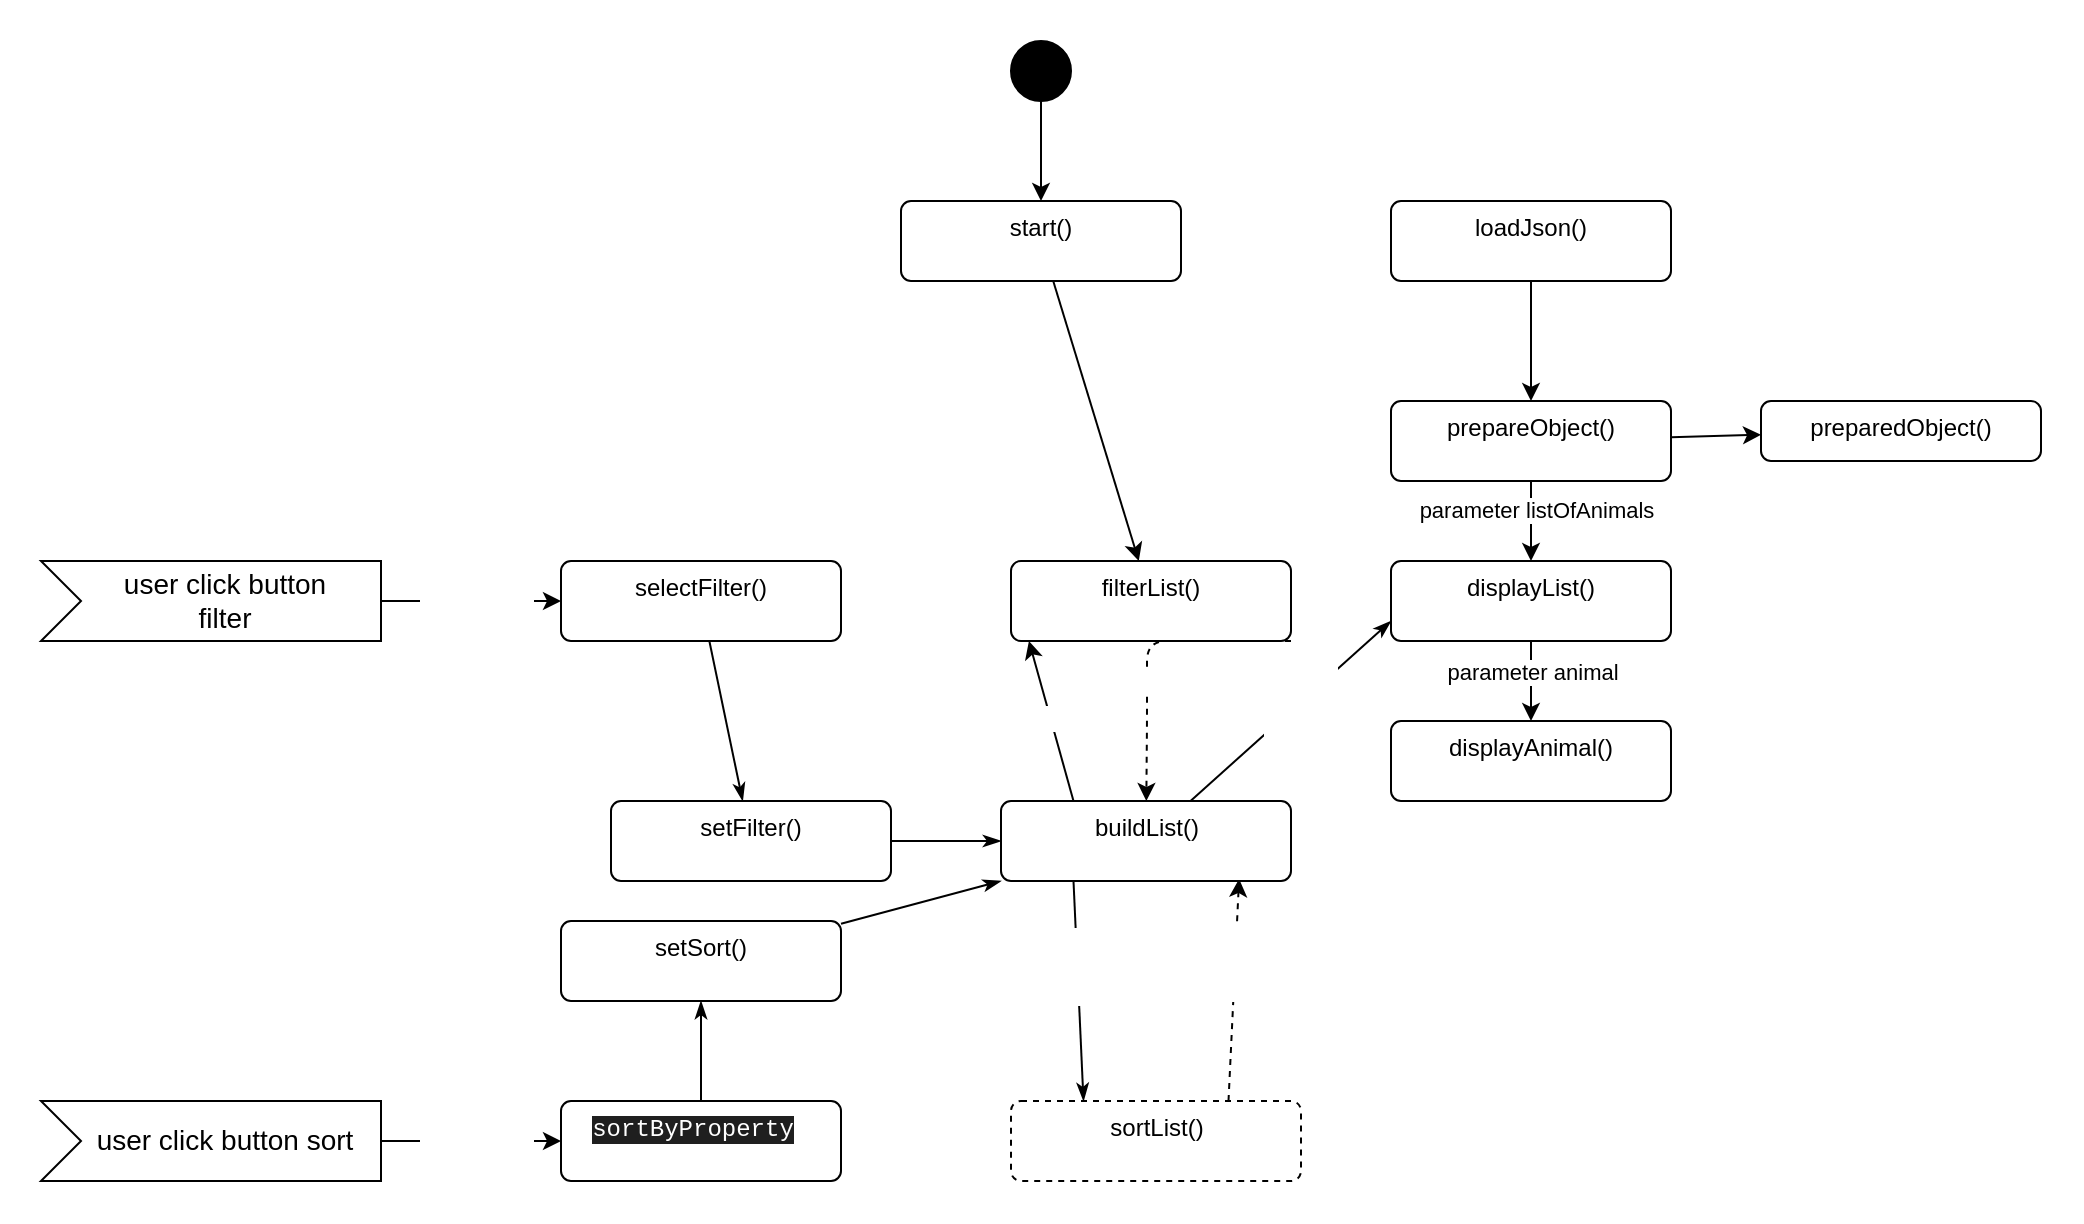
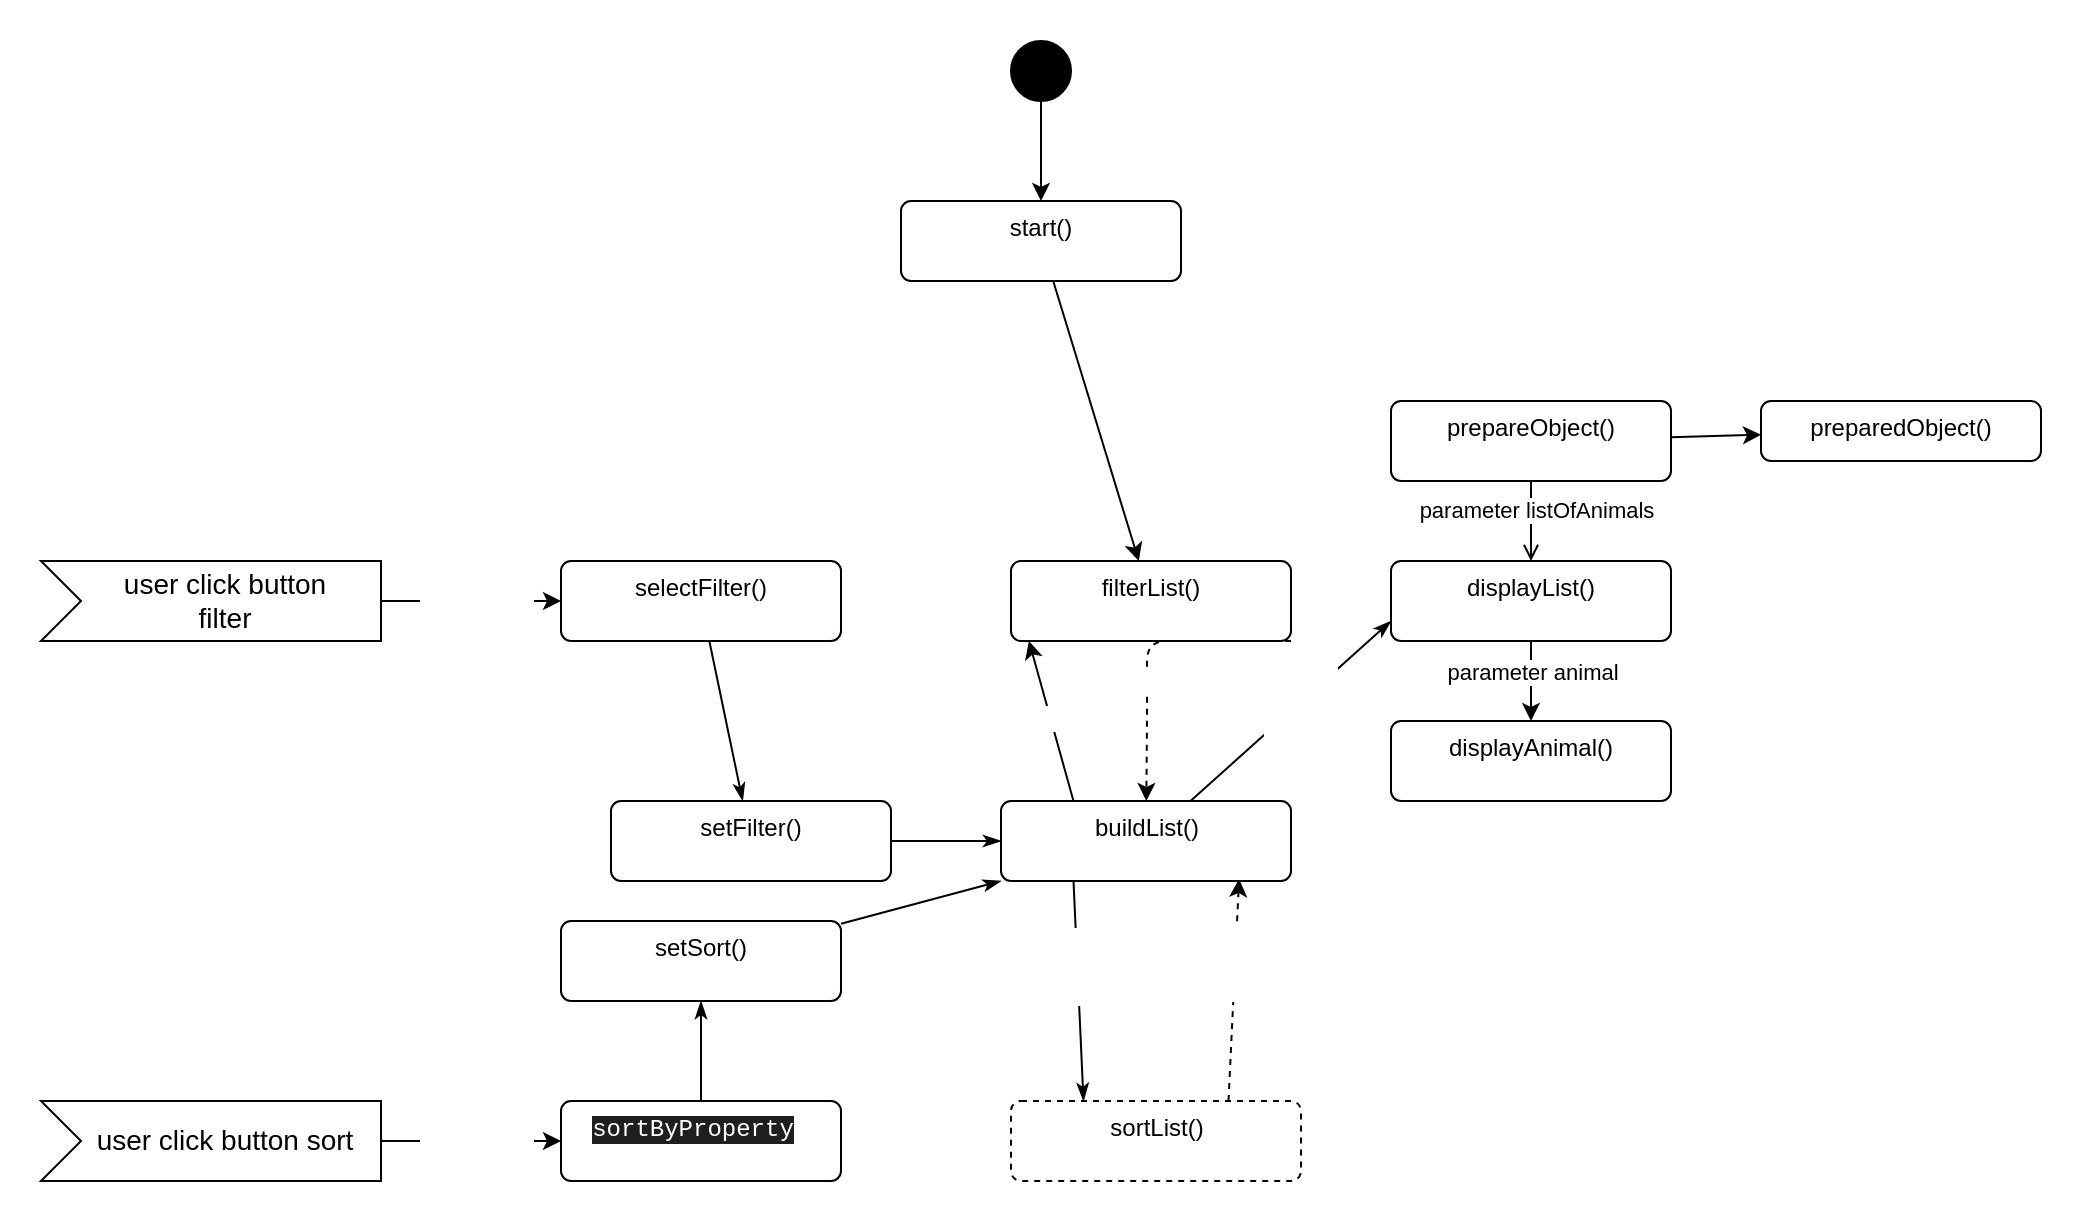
(1531, 241) -> none
(1531, 334) -> none
(1531, 546) -> (1531, 548)
